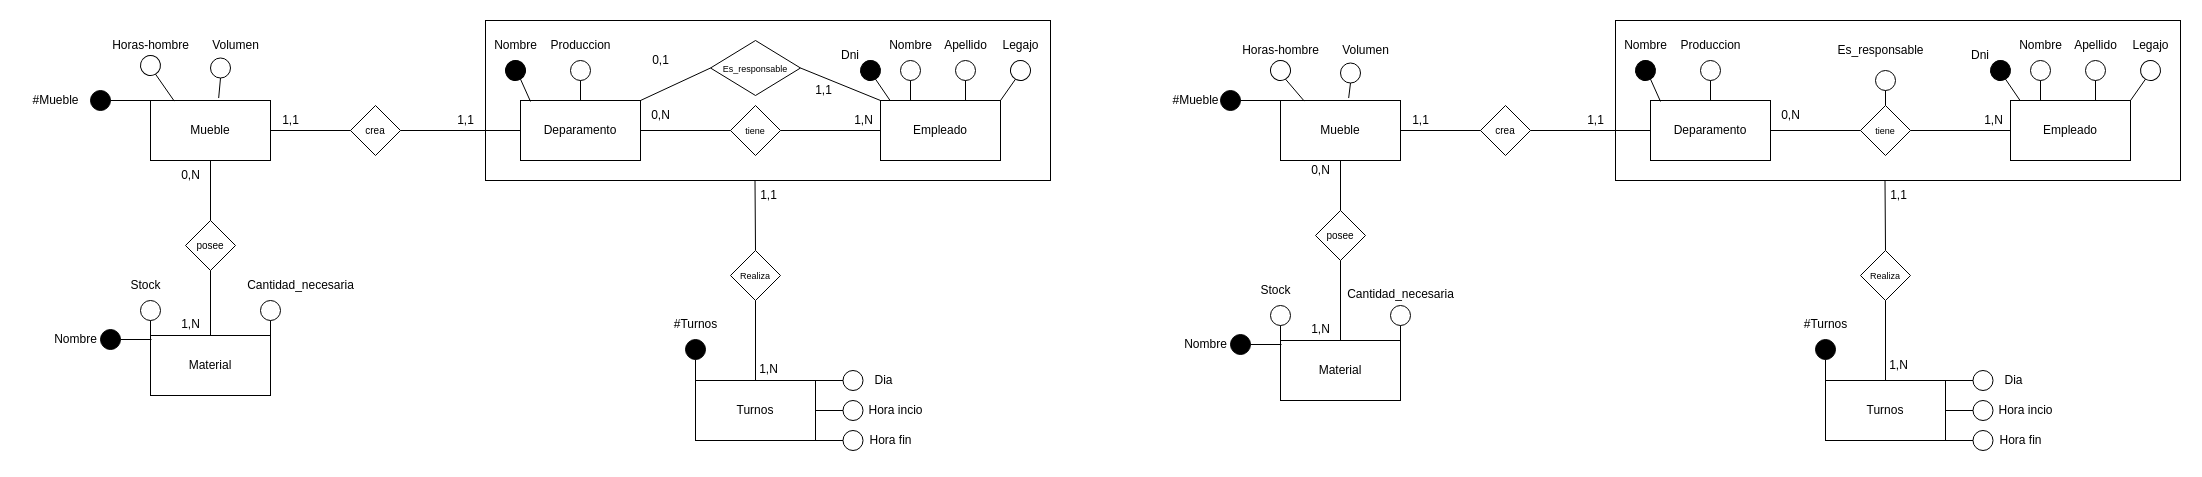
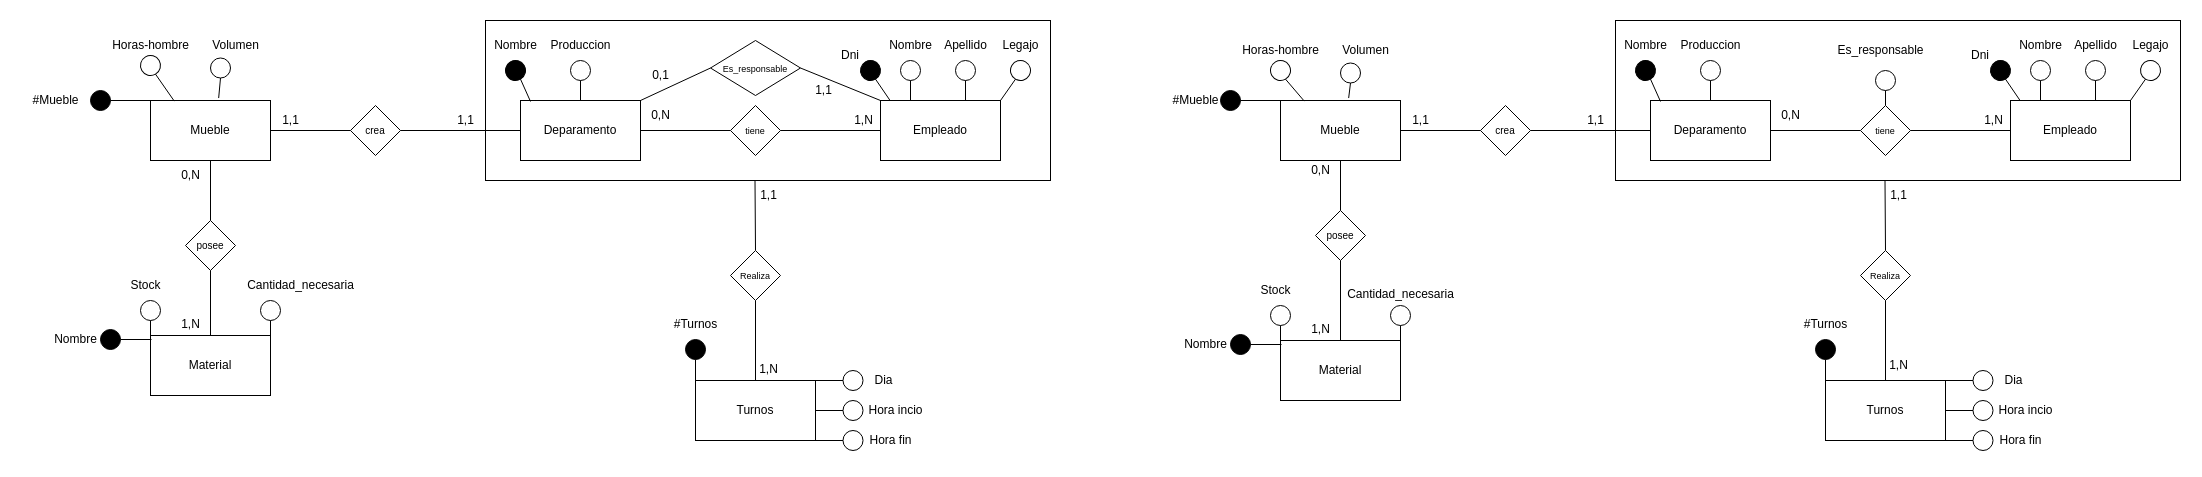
(661, 61) -> (661, 76)
